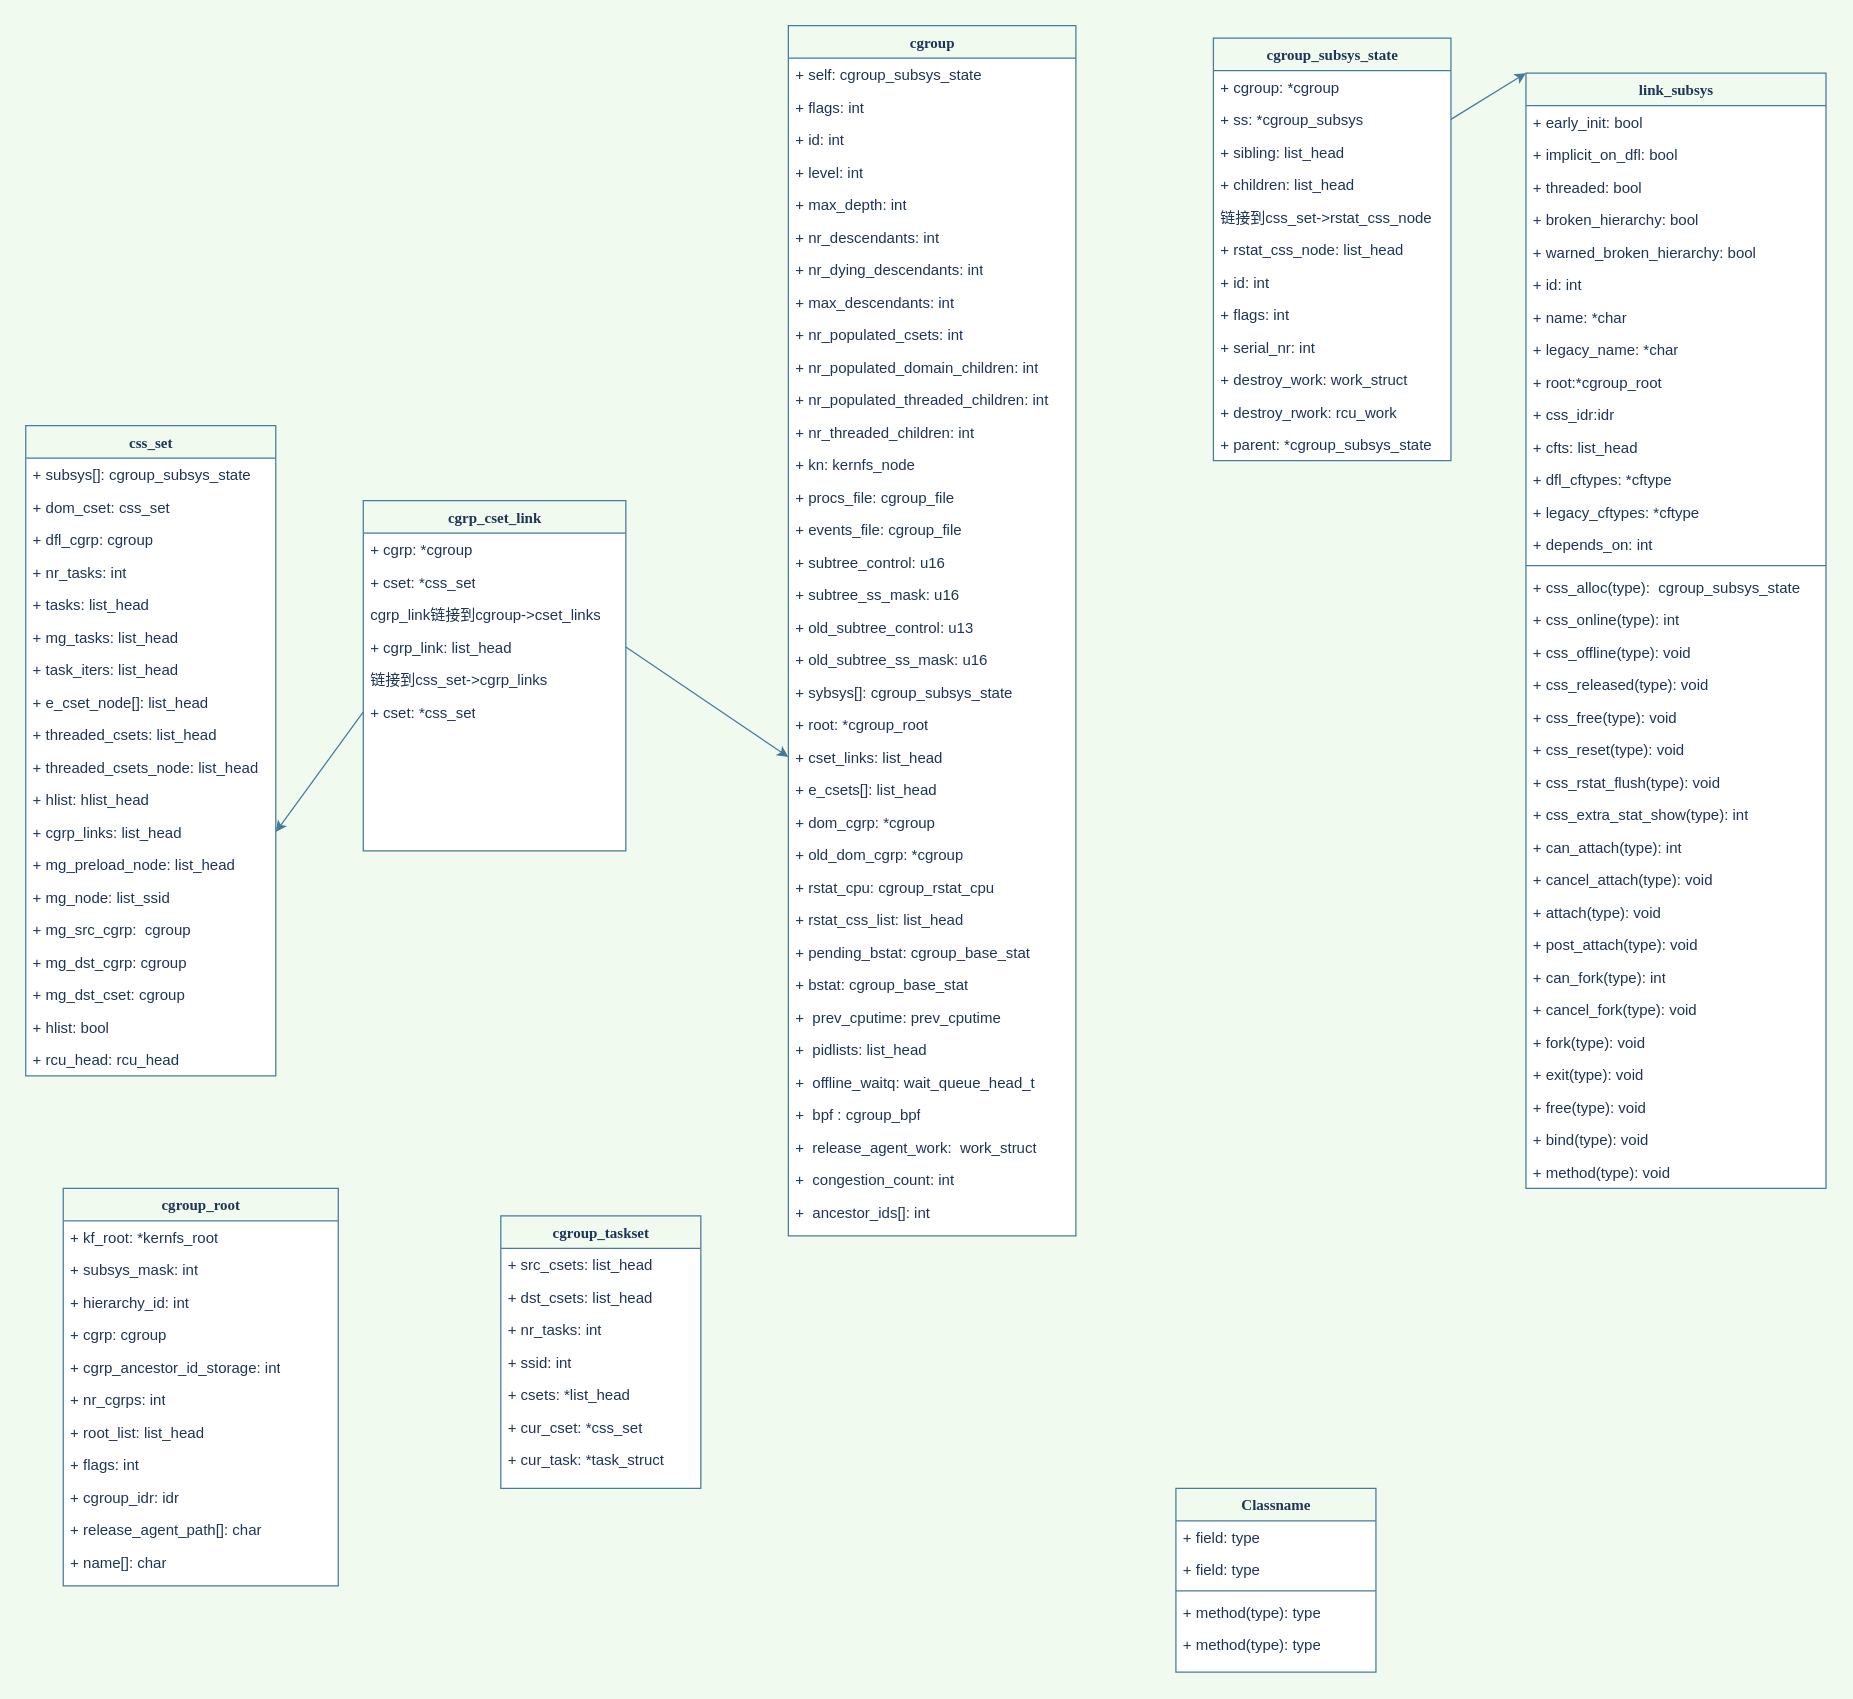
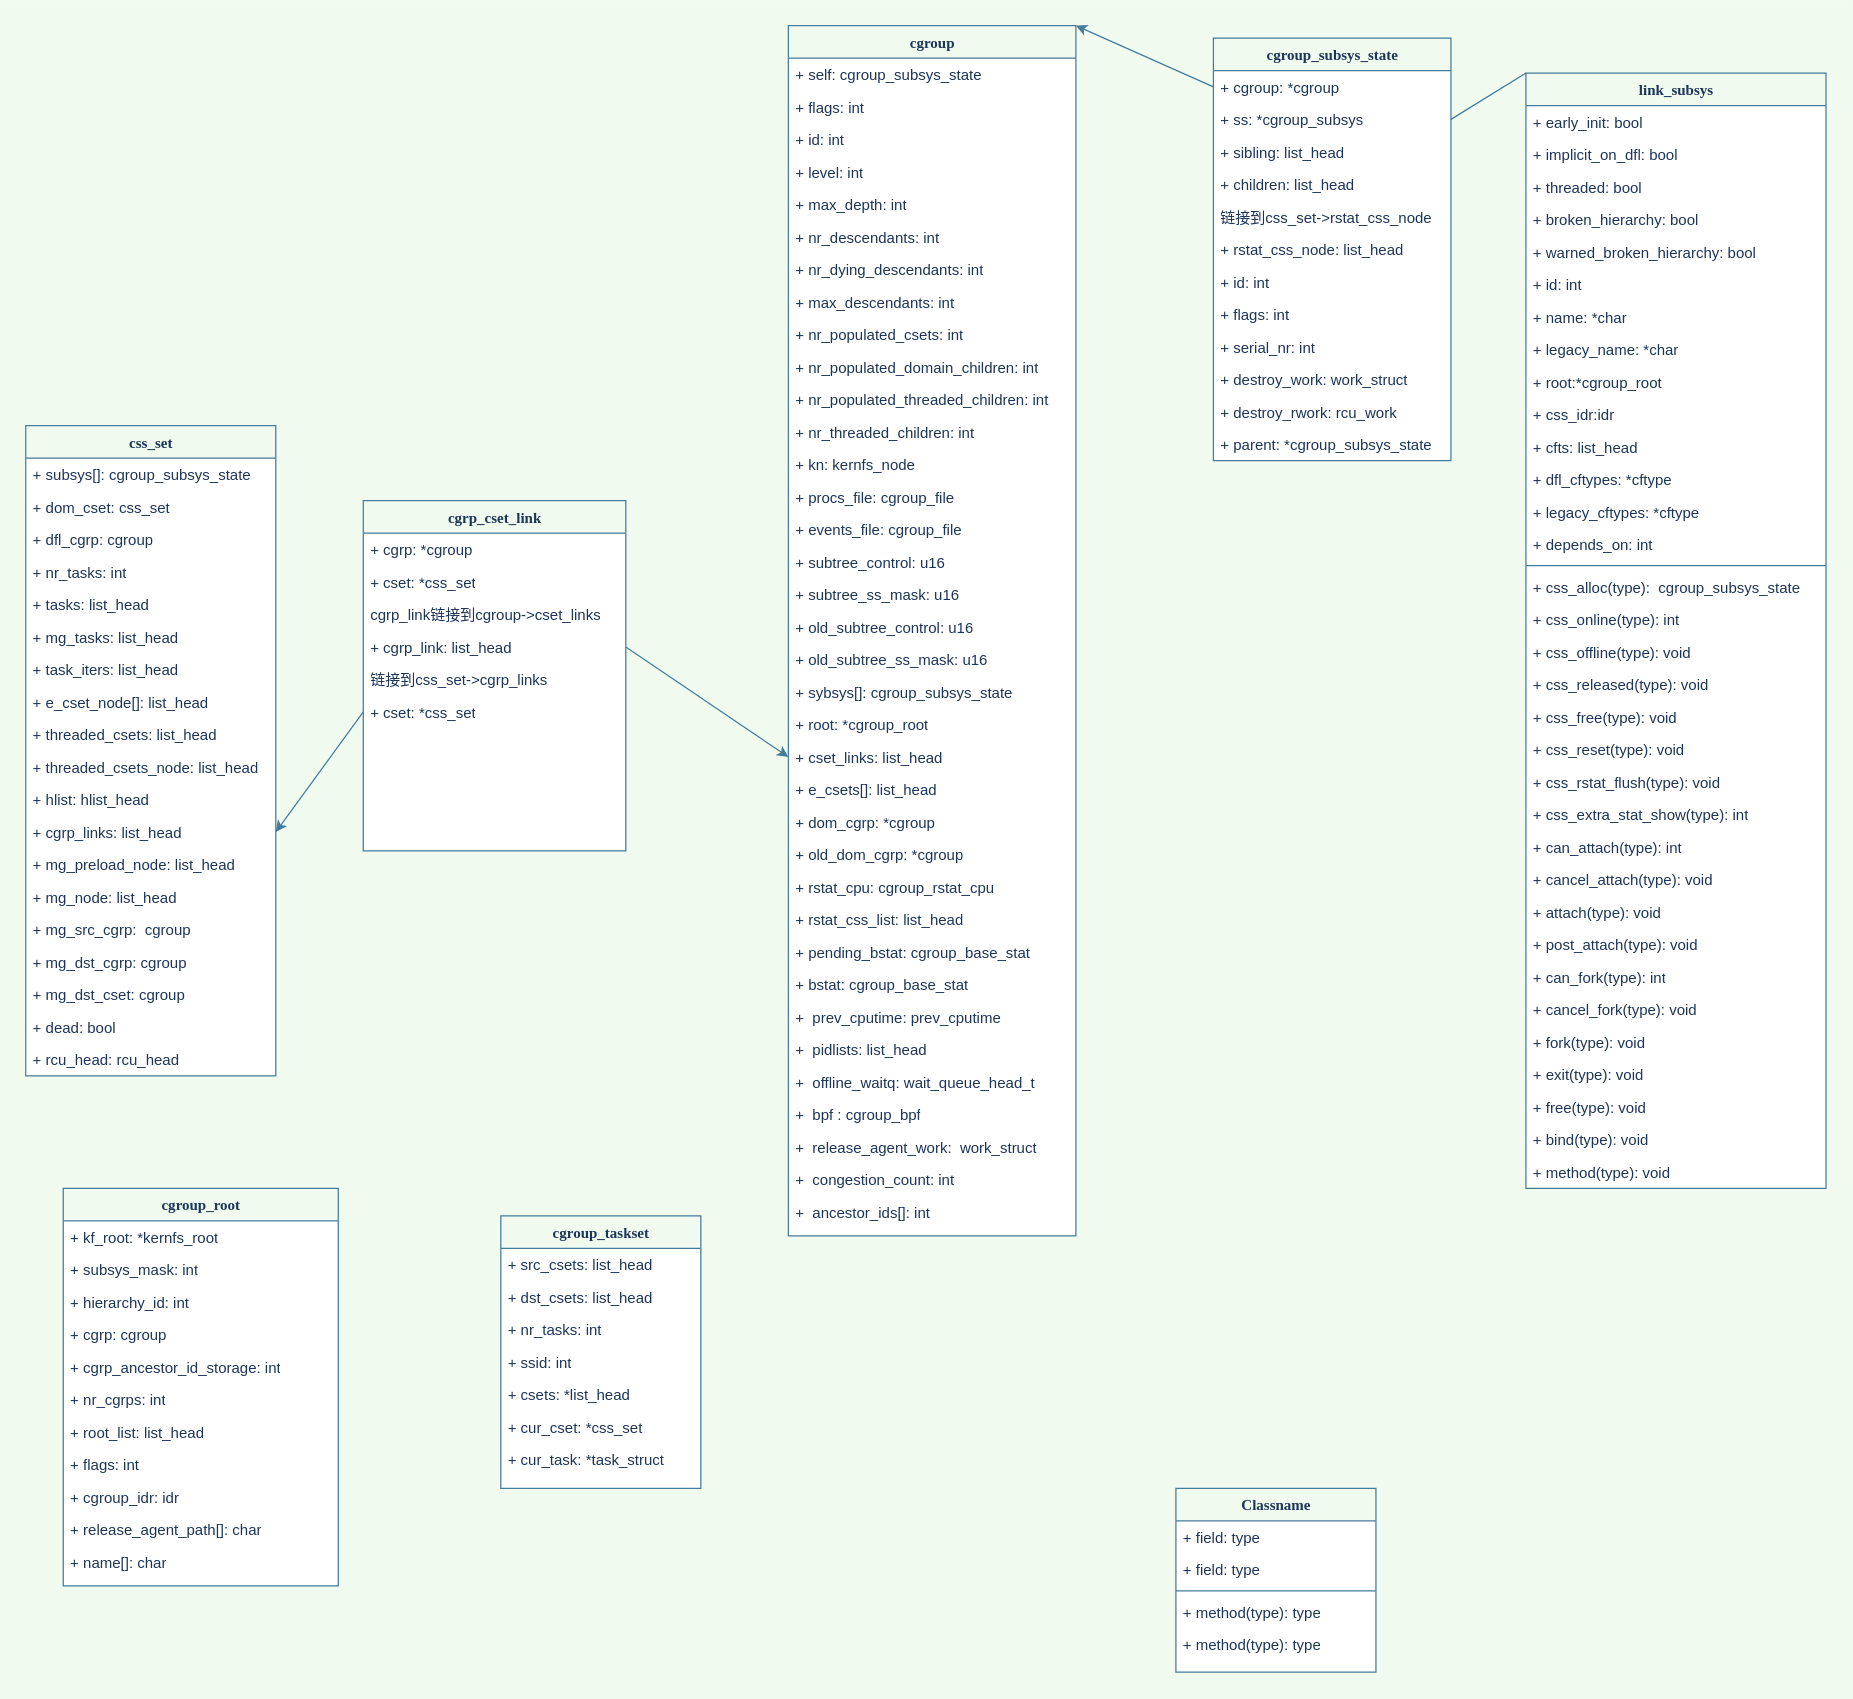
none -> (1148, 58)
(1518, 78) -> (1520, 77)
(895, 628) -> (895, 628)
(105, 898) -> (107, 898)
(76, 1028) -> (76, 1028)
